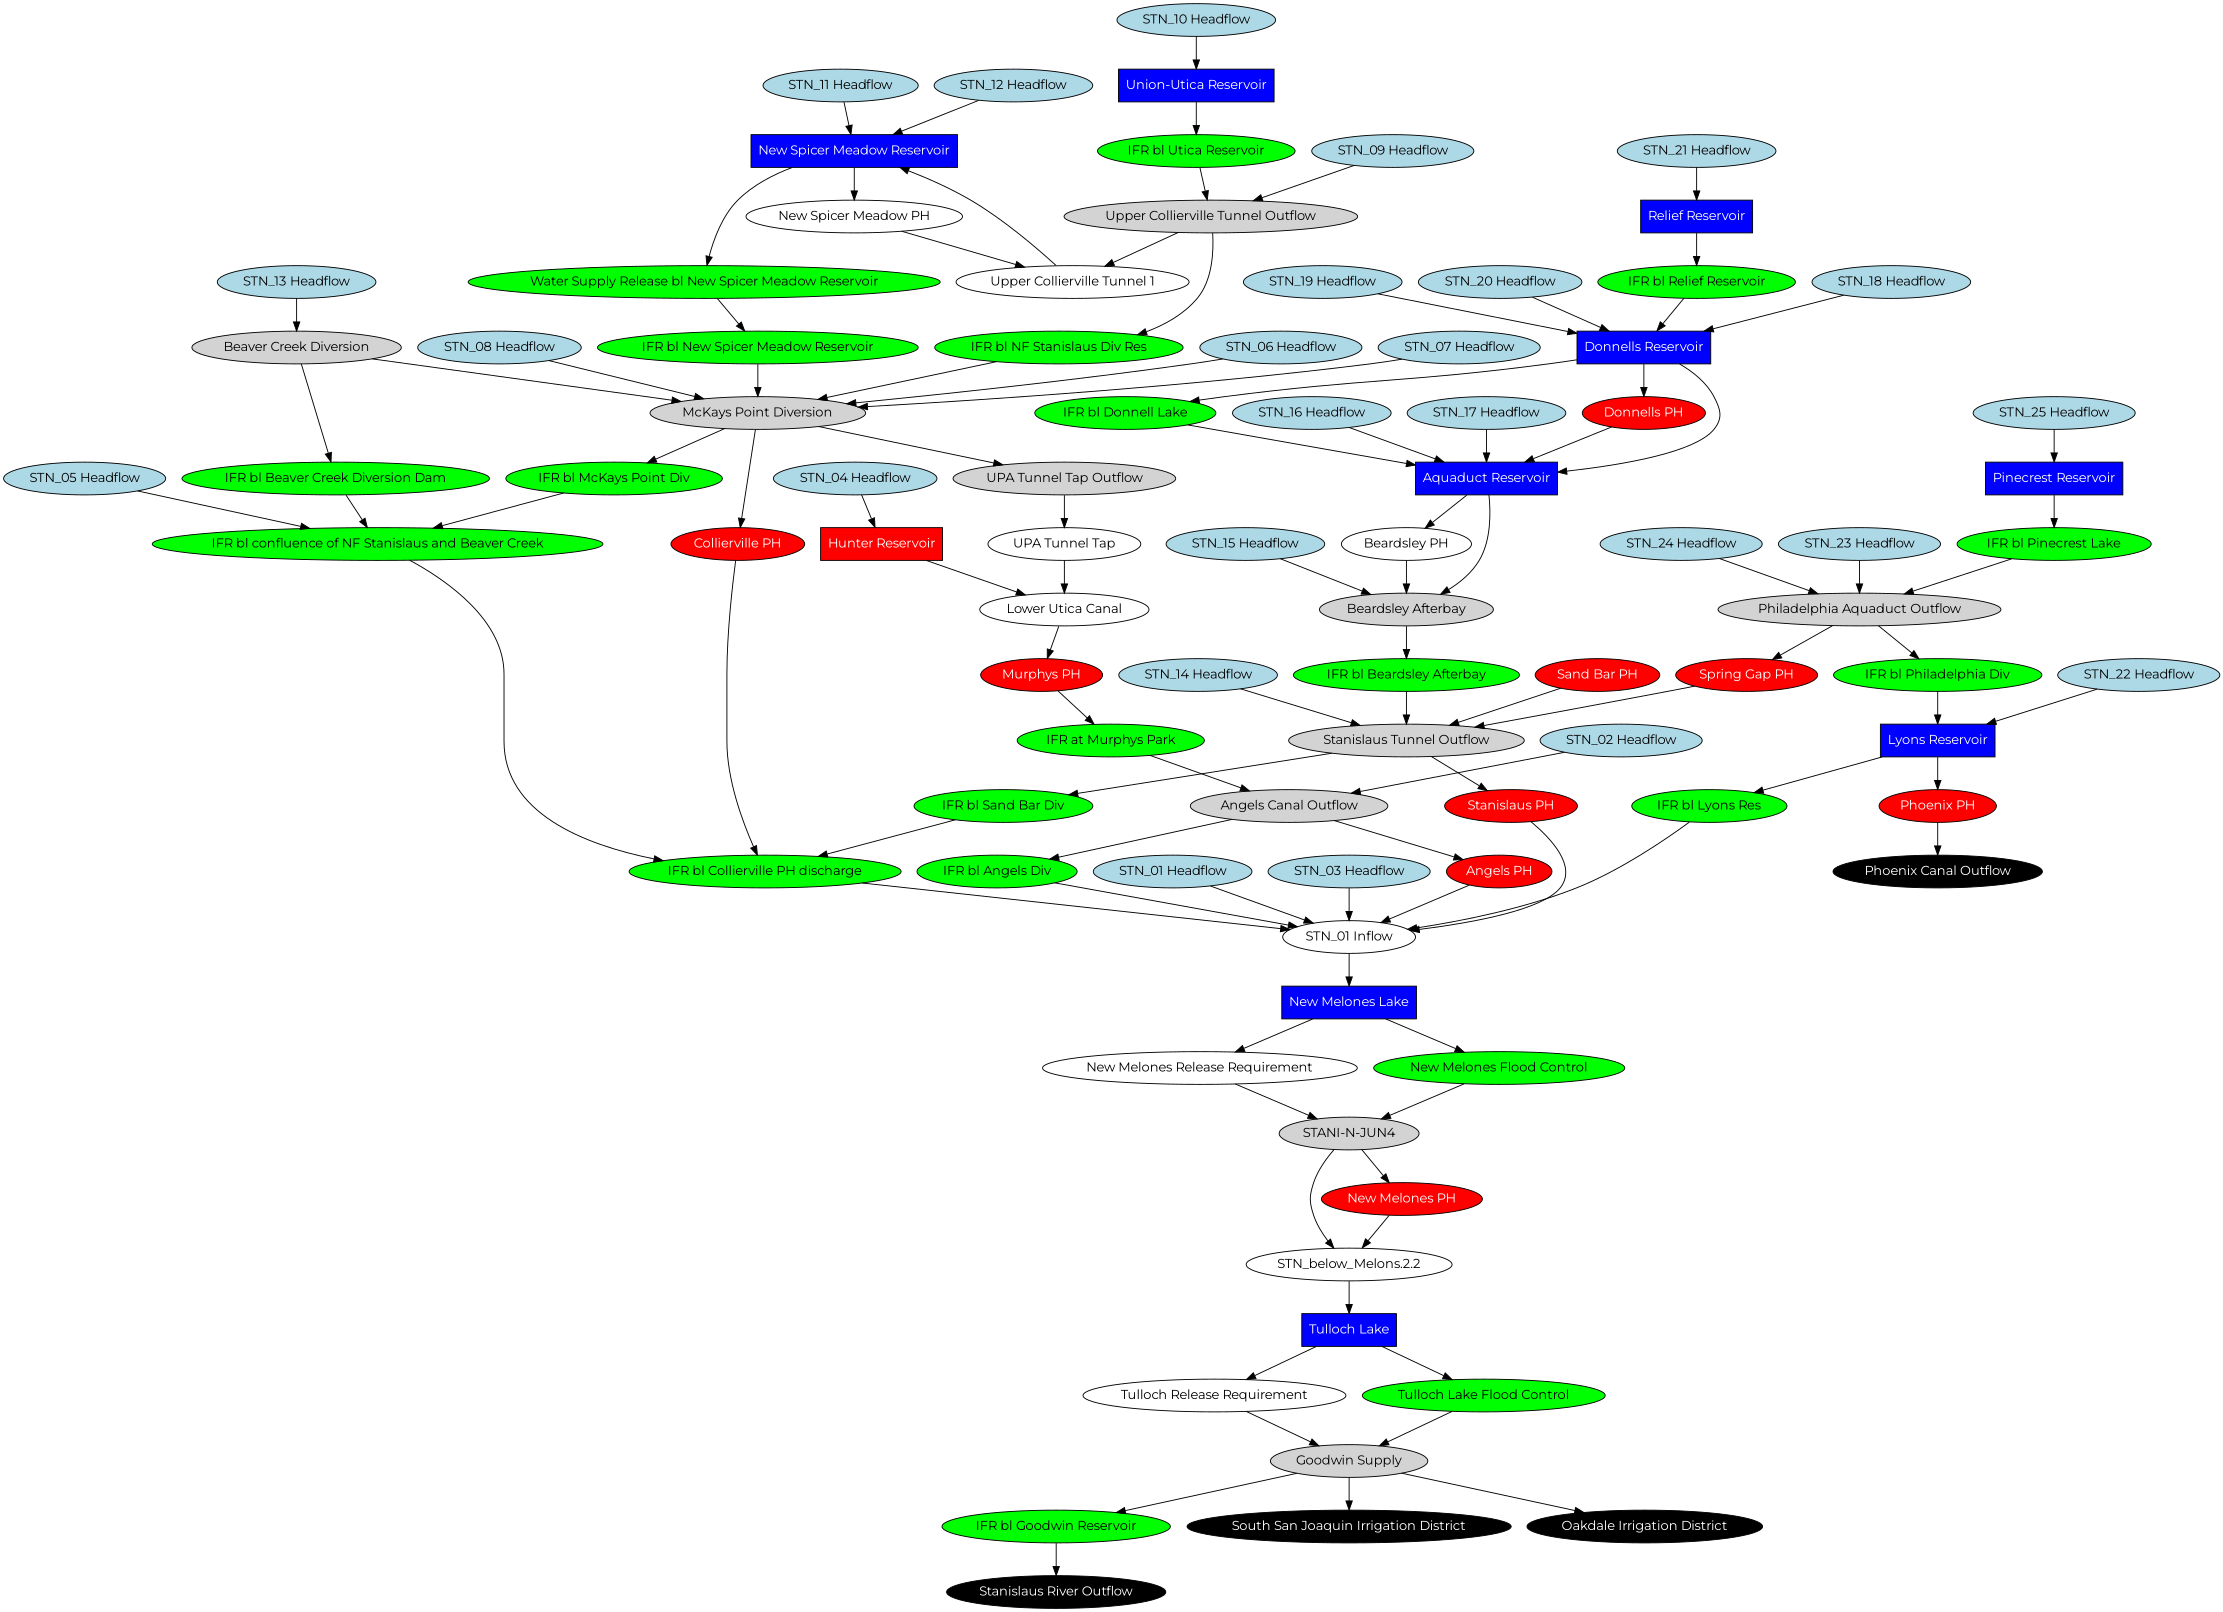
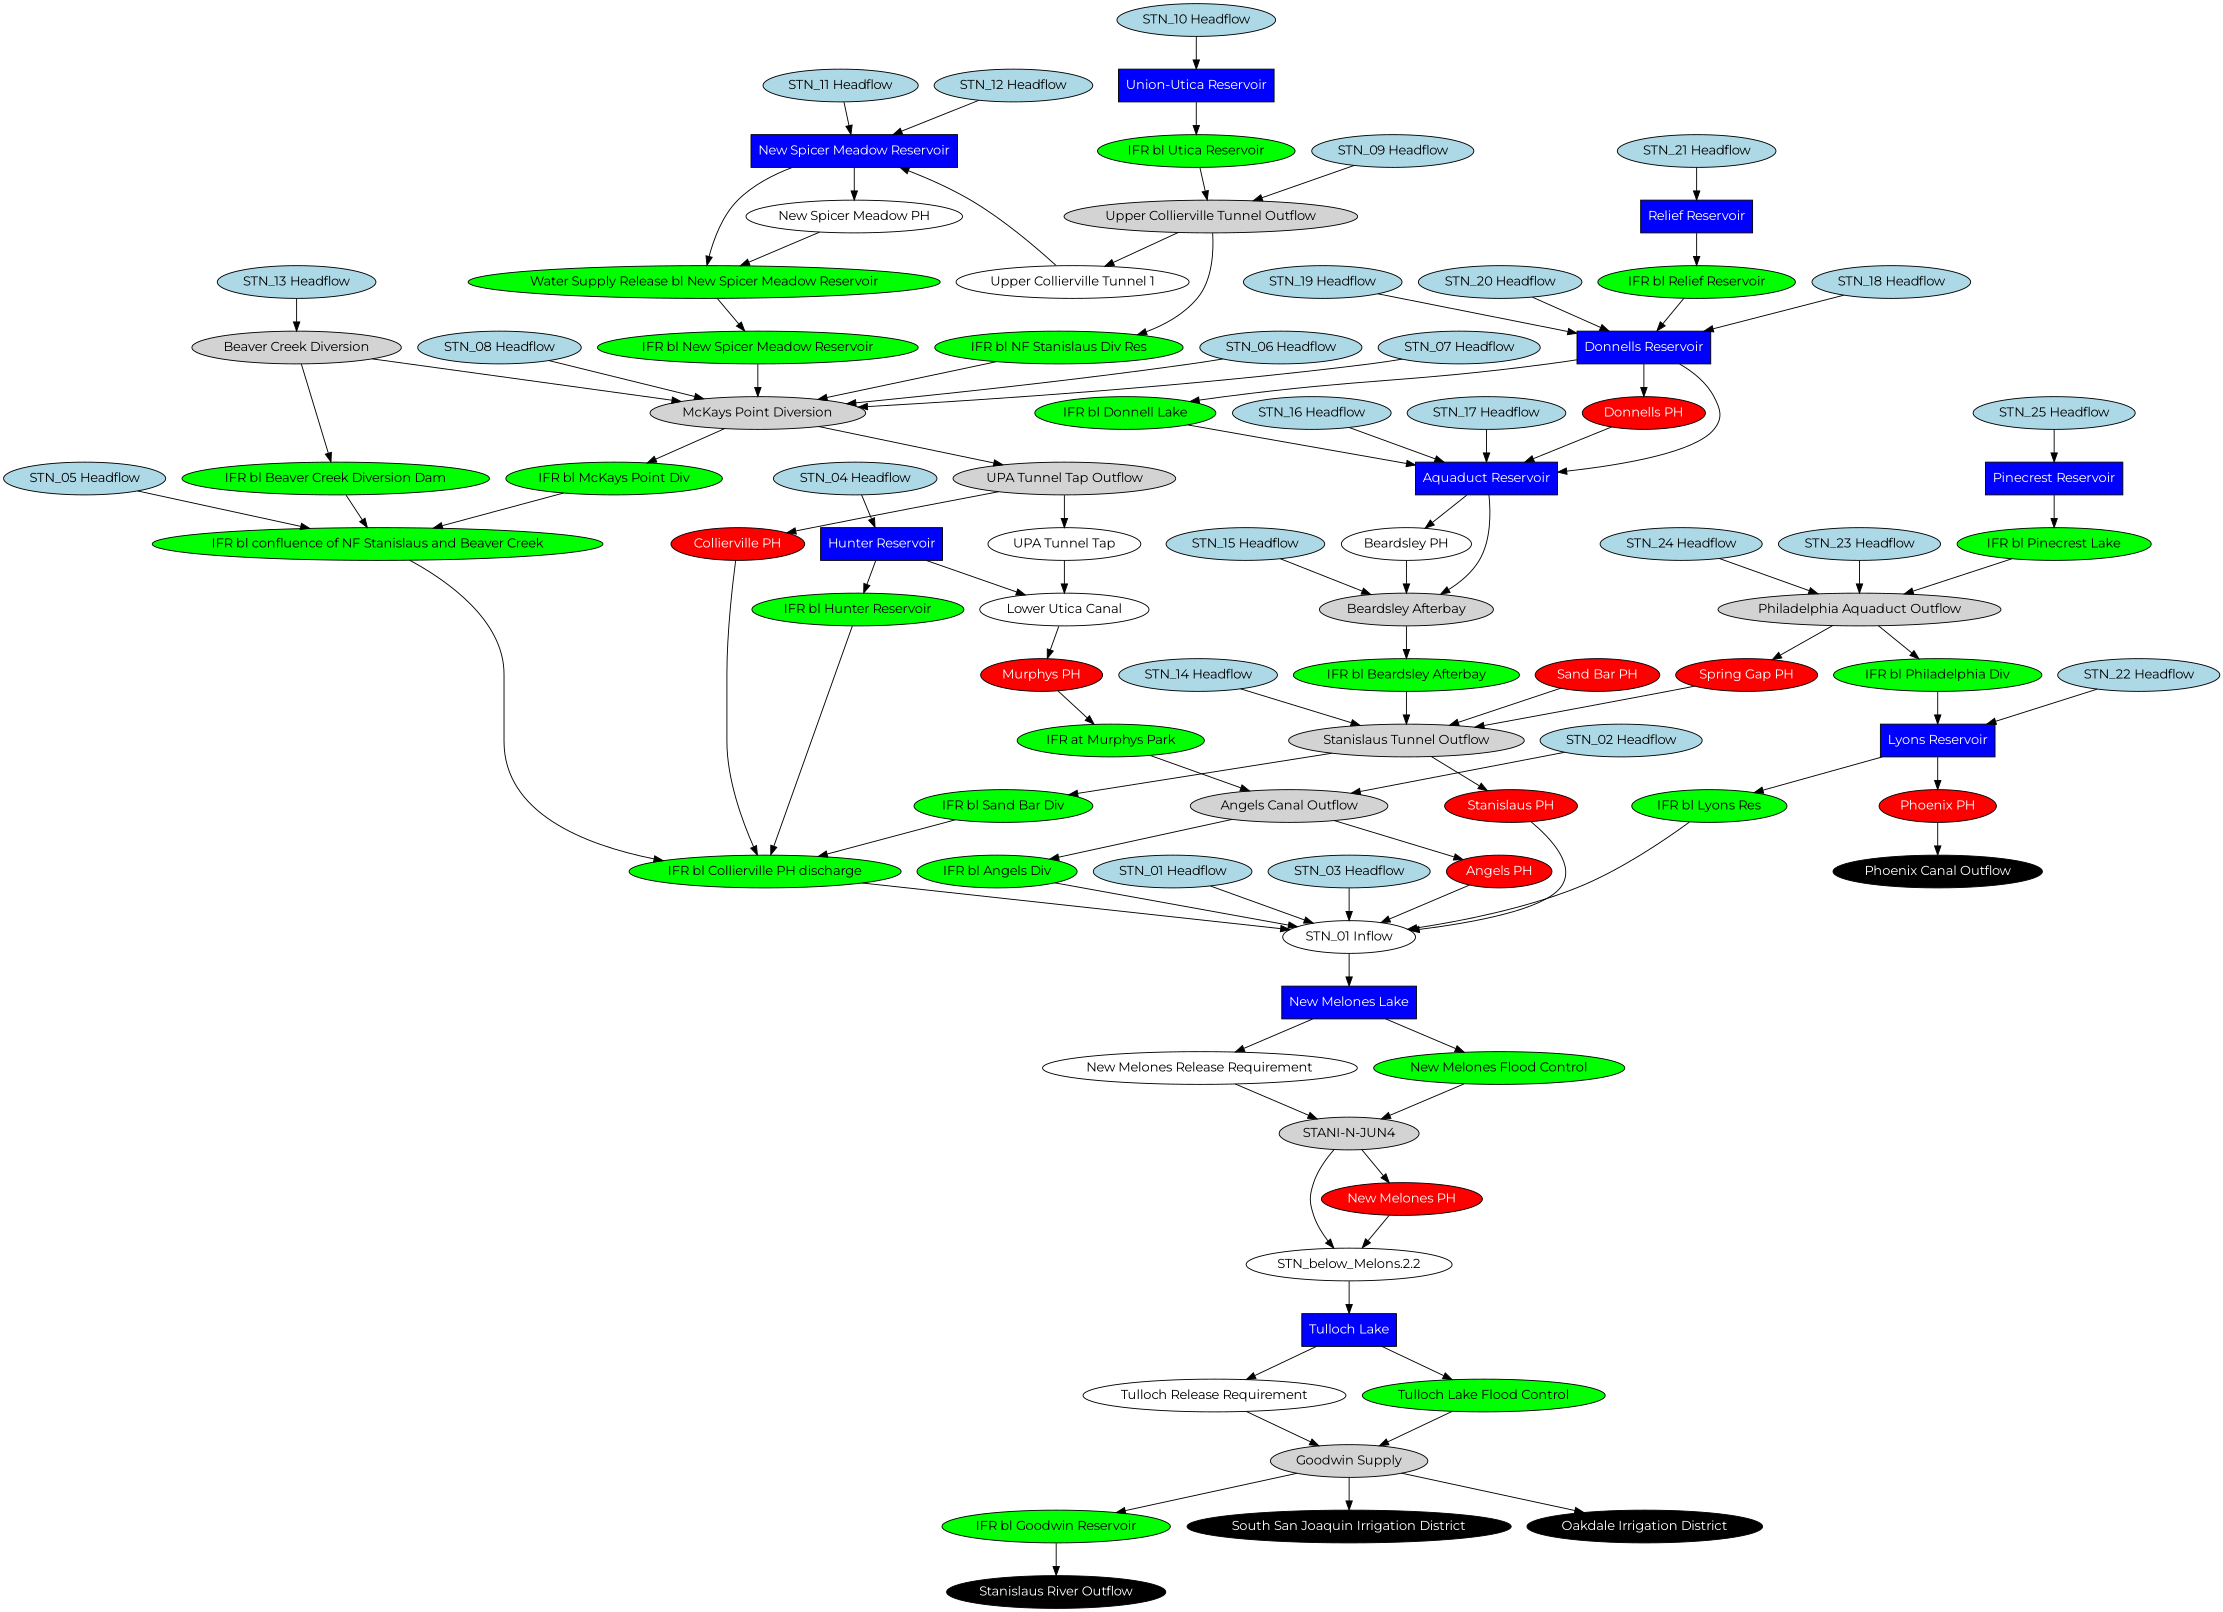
(959, 248) -> (784, 247)
(749, 474) -> (897, 511)
(882, 544) -> (882, 544)
none -> (858, 610)
